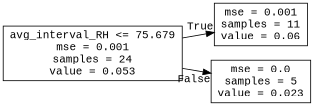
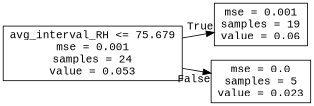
(261, 24) -> (261, 24)
